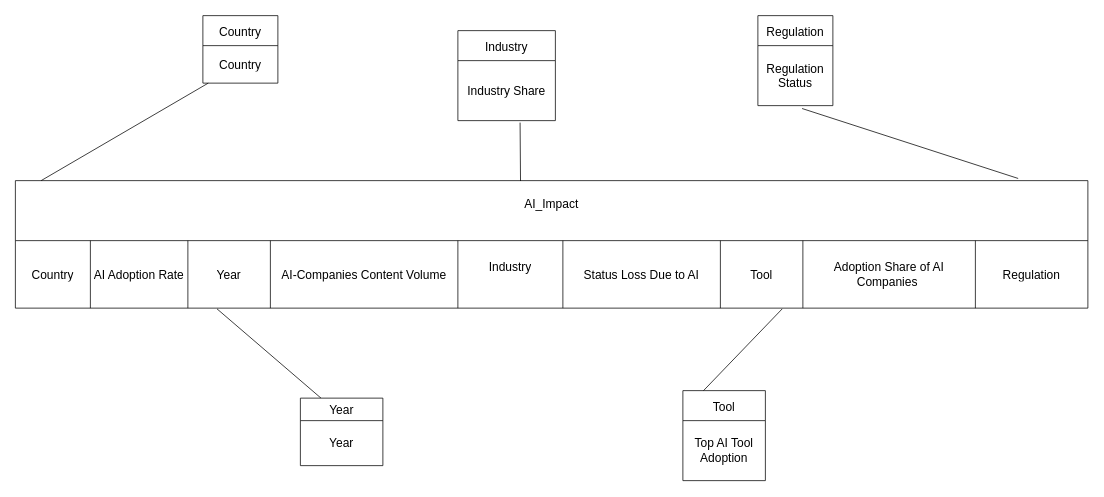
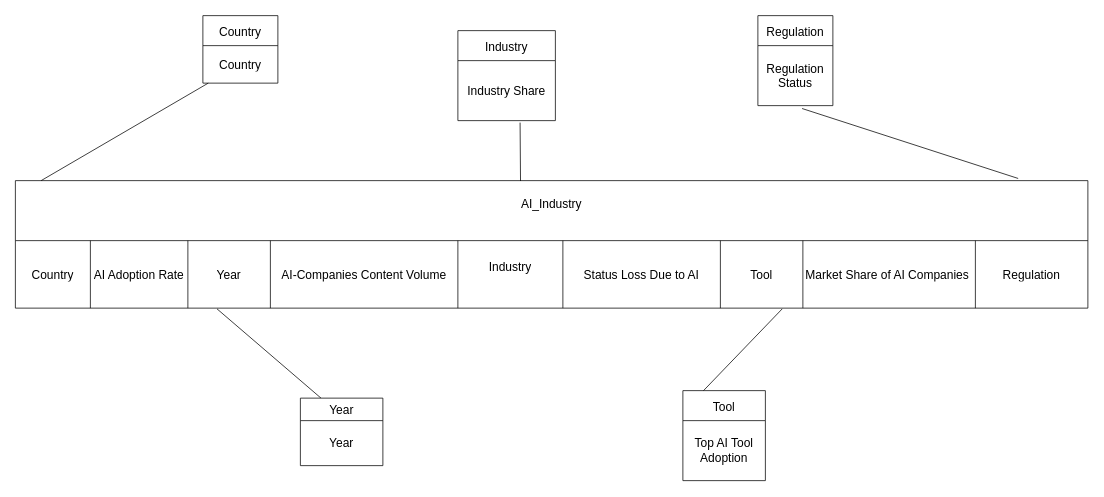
(551, 204) -> (551, 204)
(889, 274) -> (889, 274)
